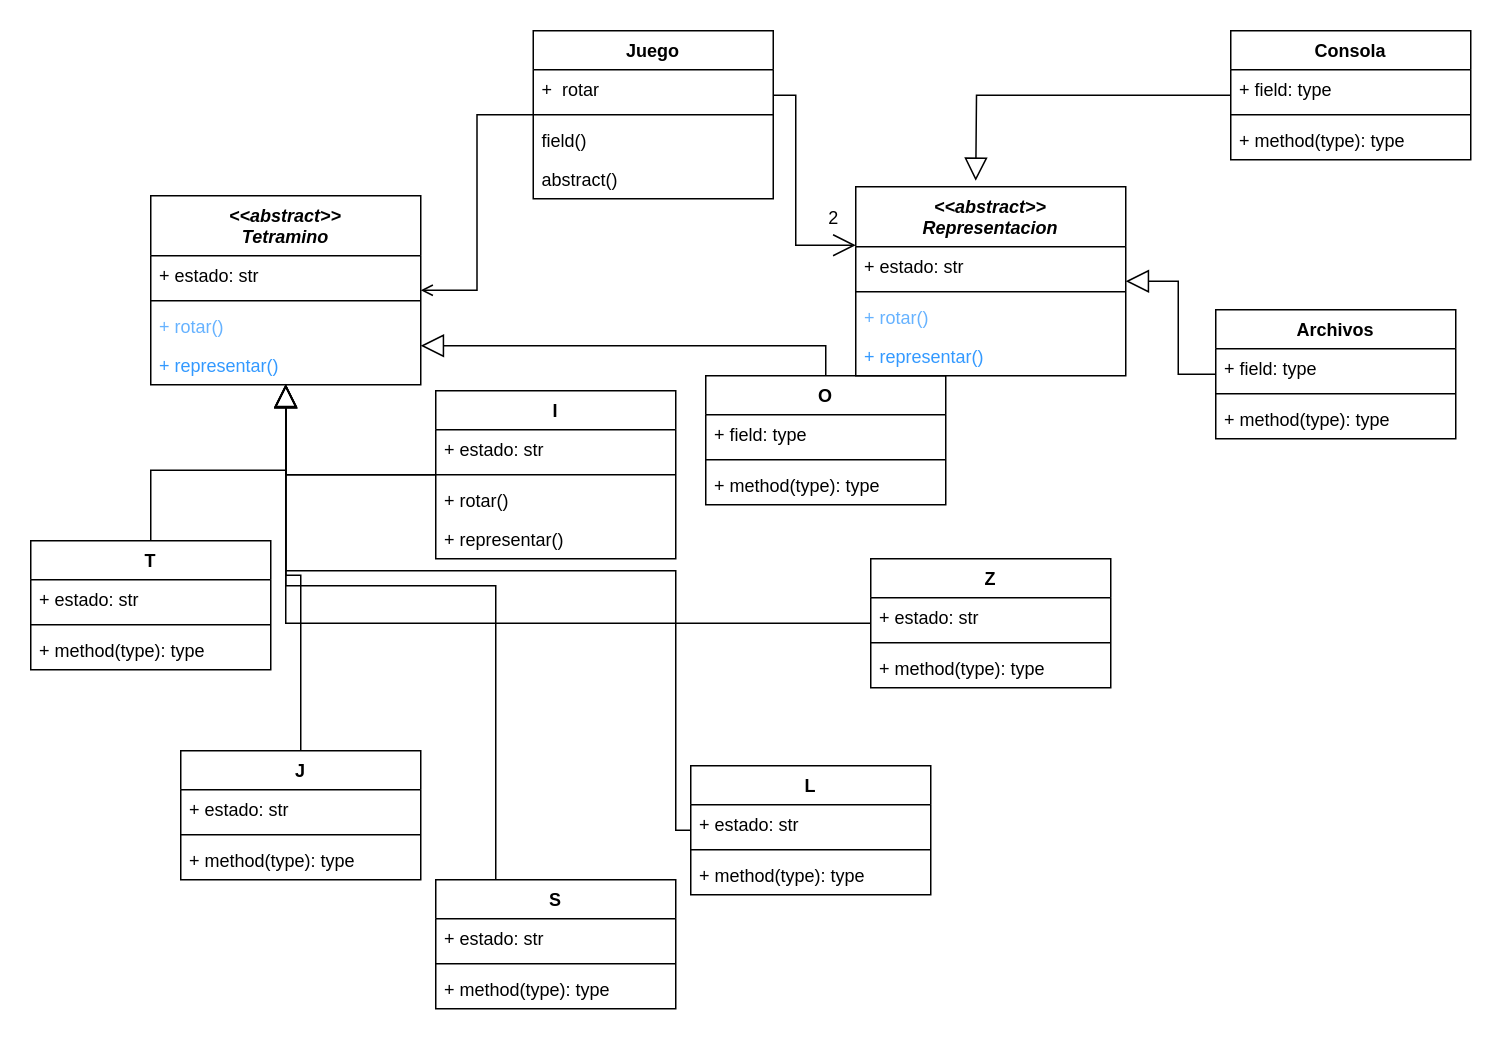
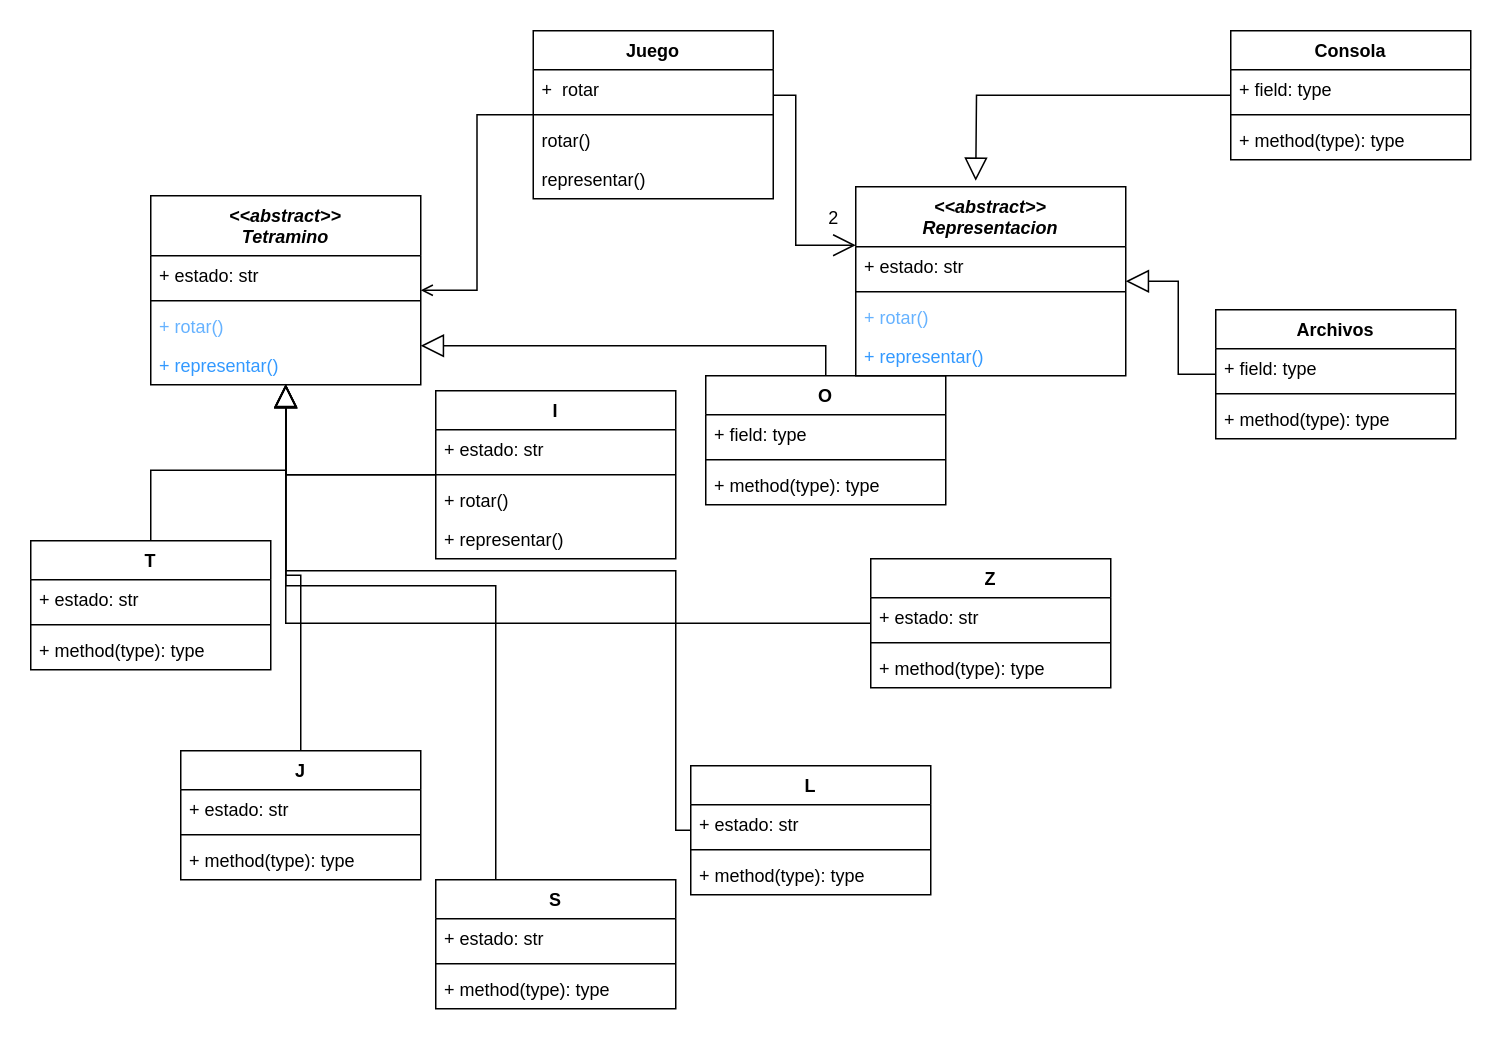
(572, 141) -> (577, 141)
(592, 180) -> (607, 180)
